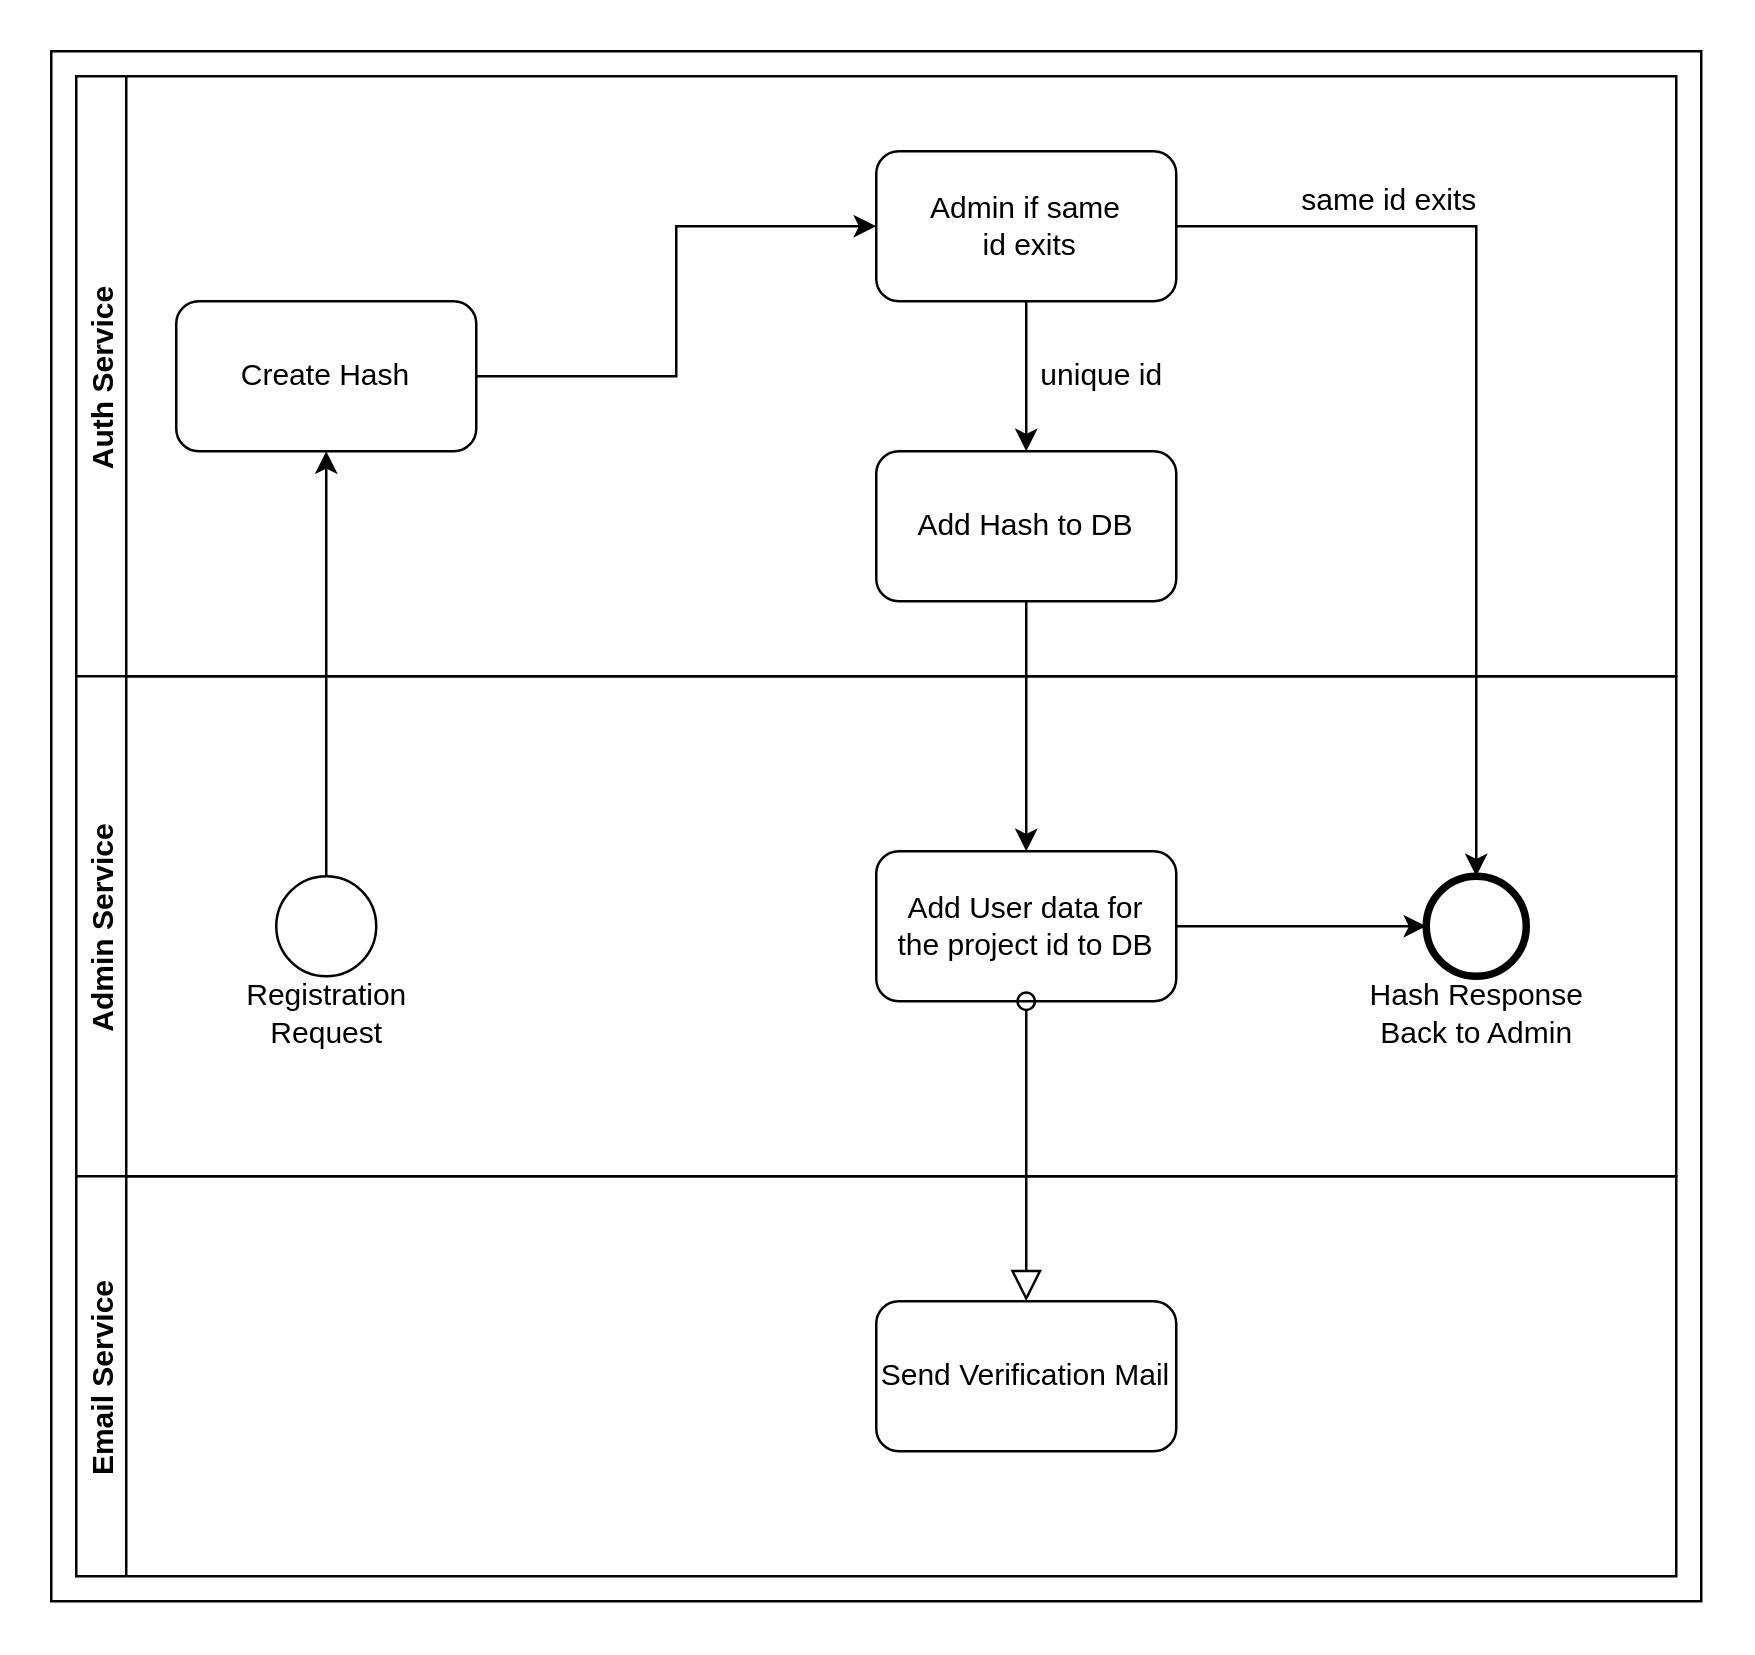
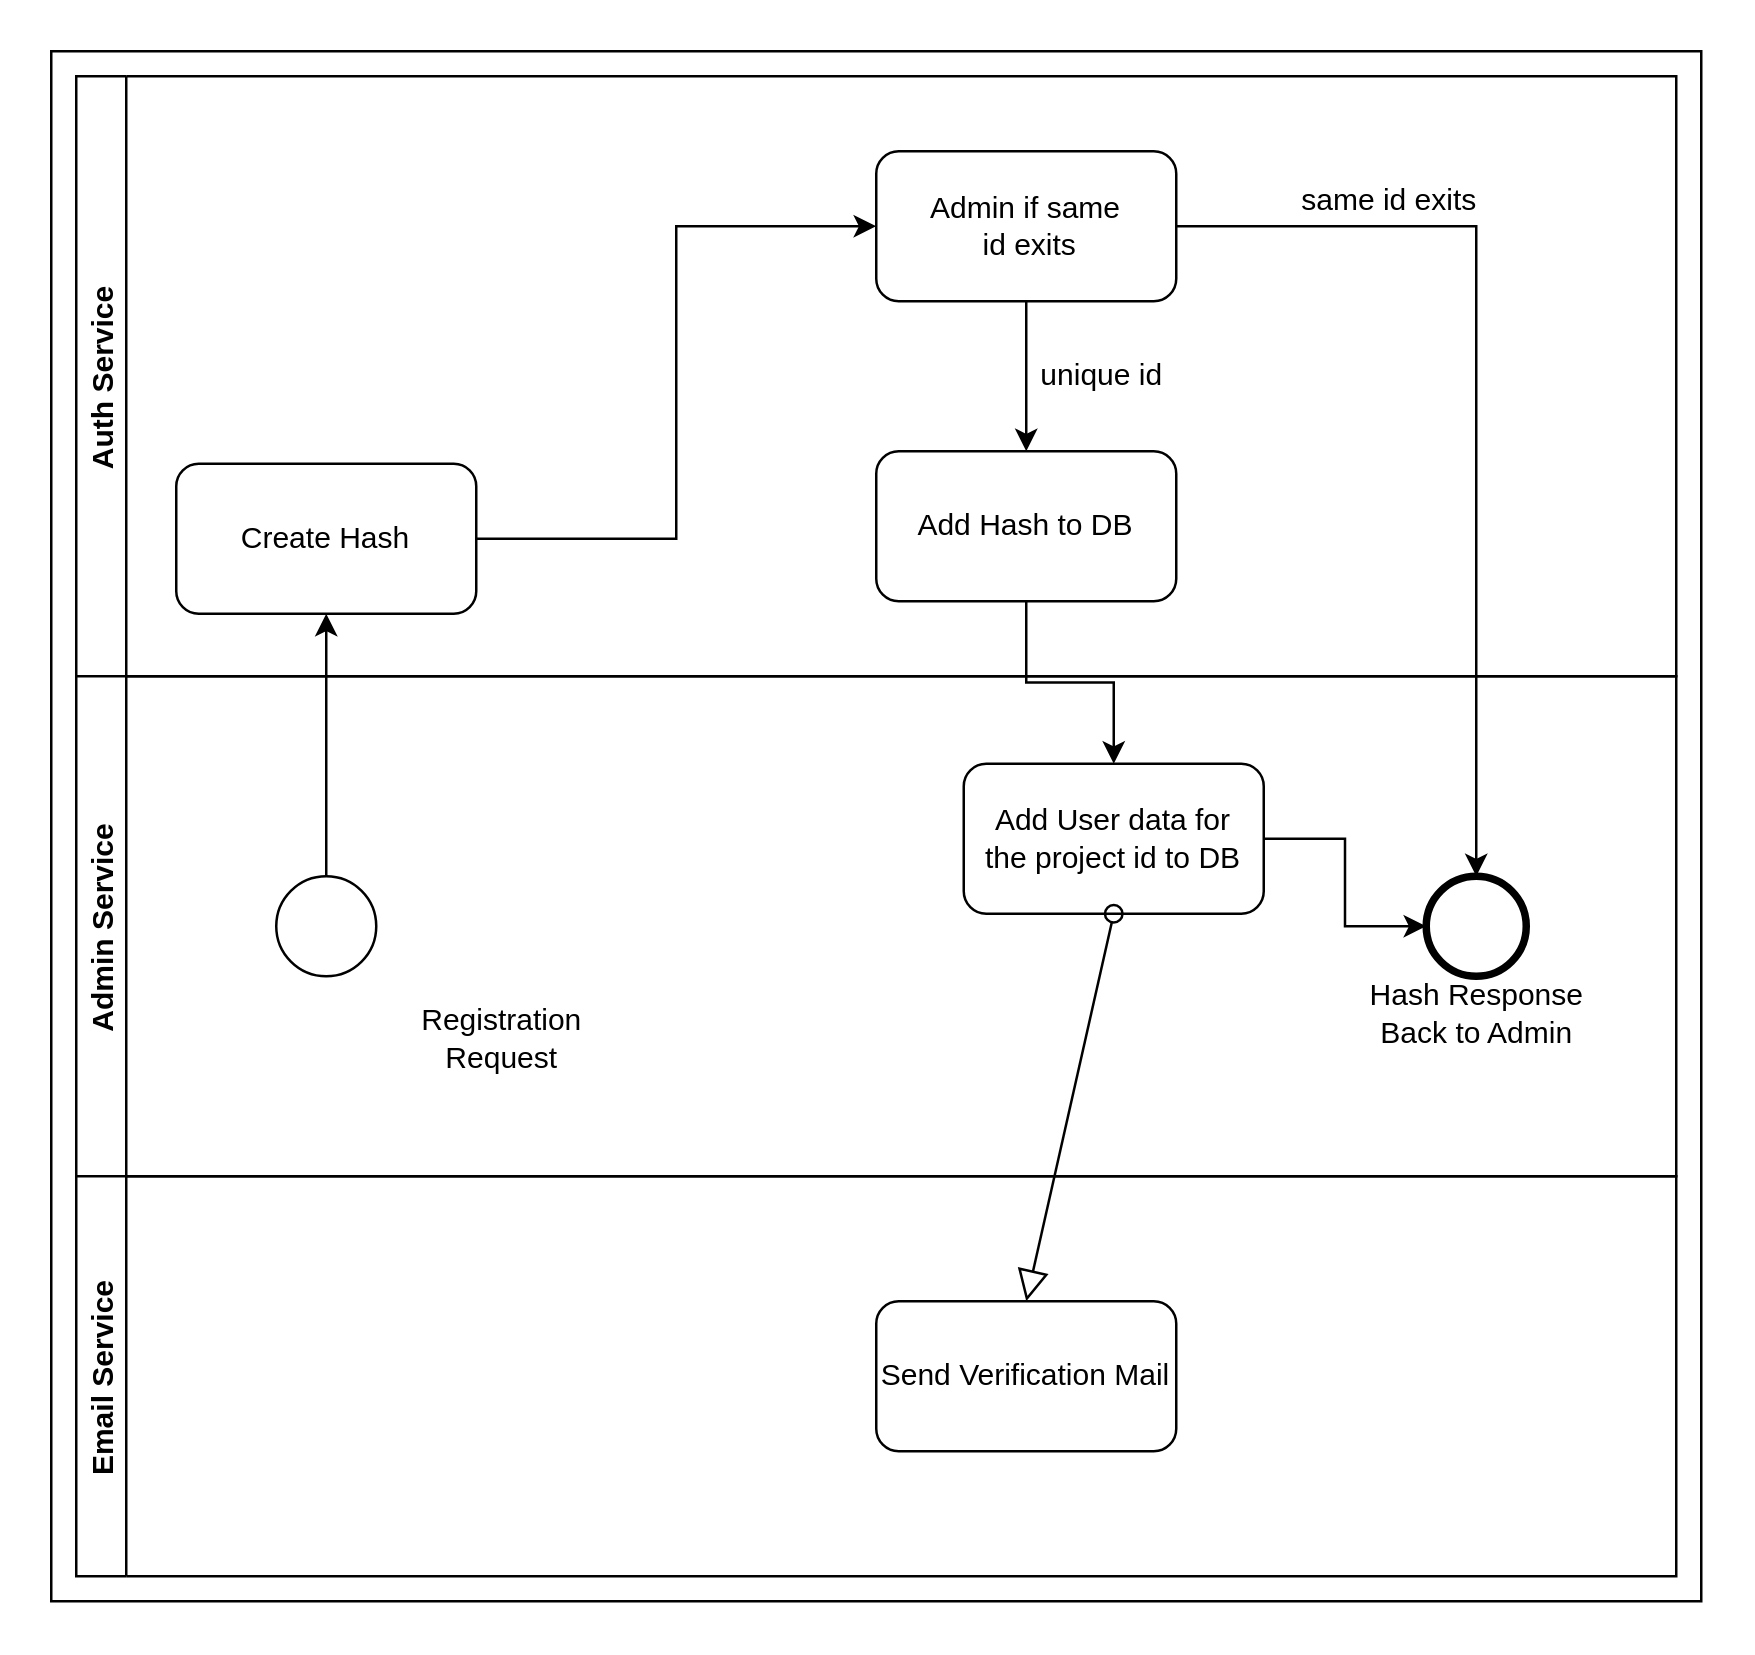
(326, 376) -> (326, 539)
(1026, 926) -> (1114, 839)
(326, 1014) -> (501, 1039)
